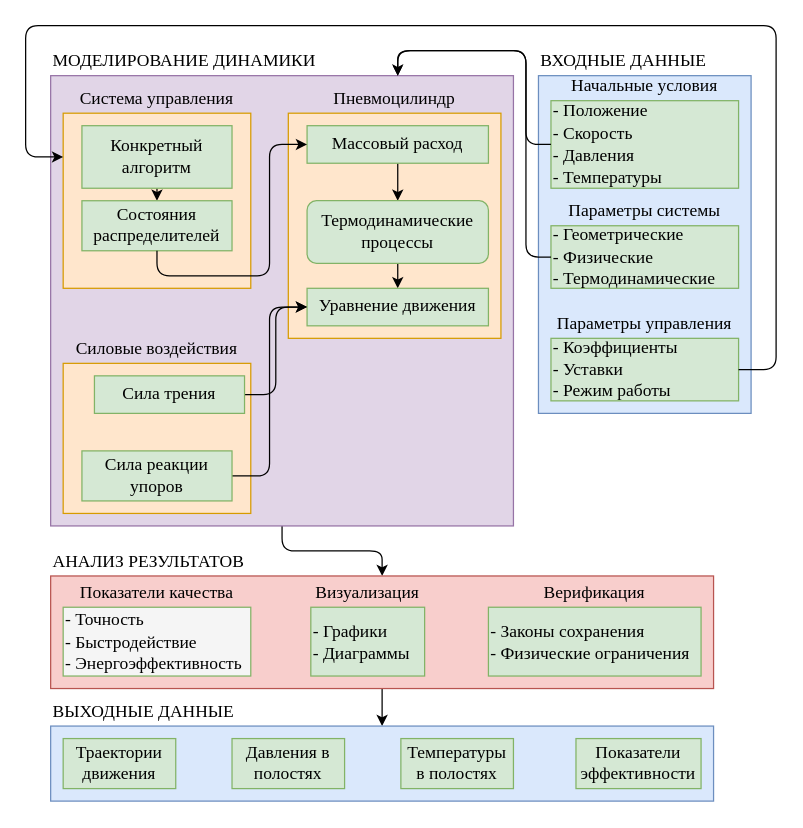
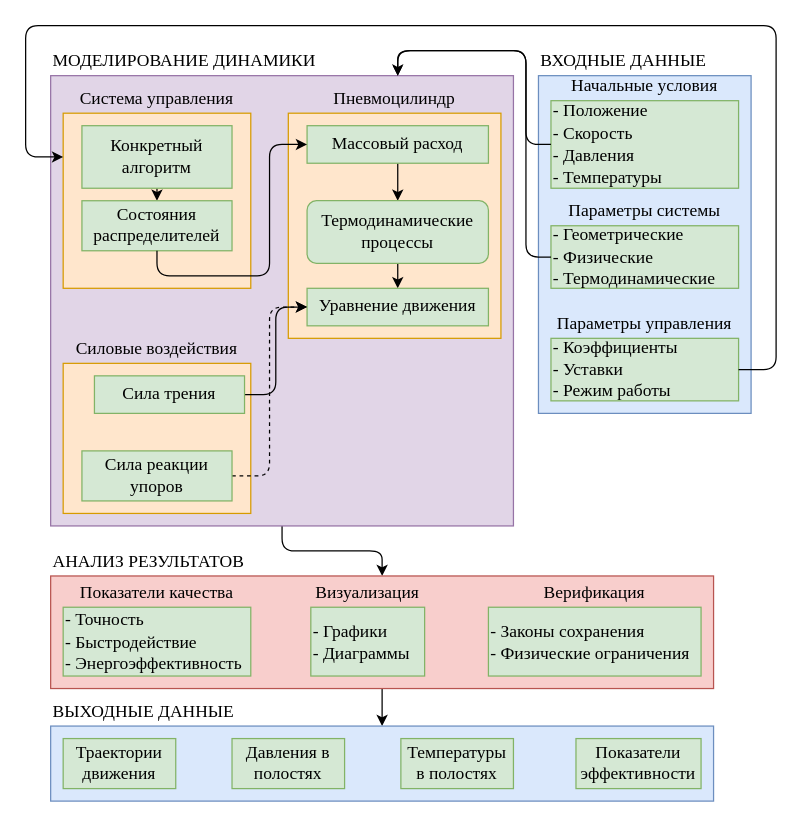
(269, 405) -> (269, 405)
(157, 641) -> (157, 641)
